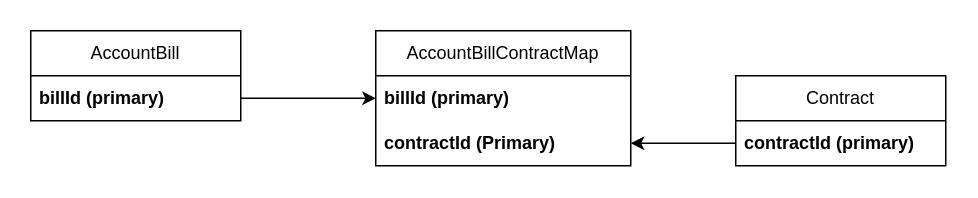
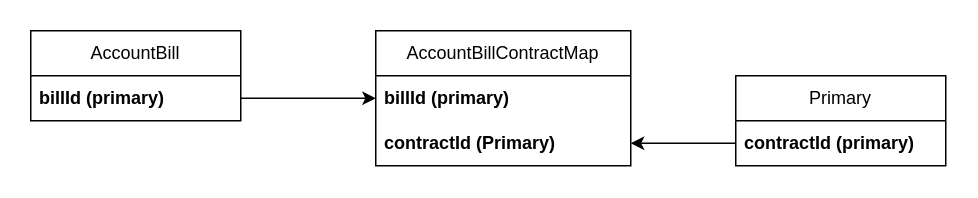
(841, 98) -> (841, 98)
